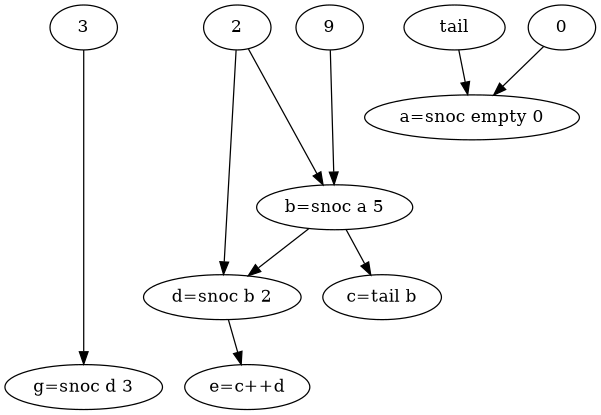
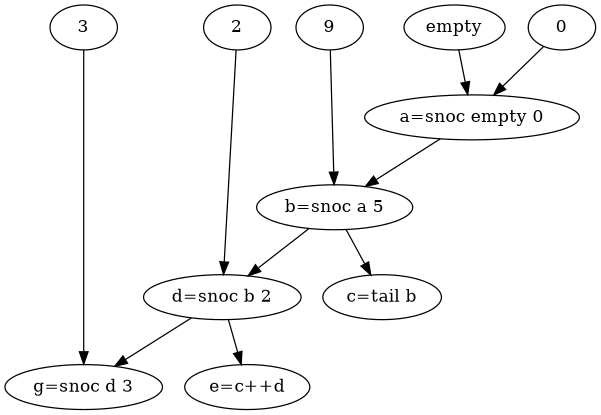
(455, 27) -> (455, 27)
(283, 111) -> (408, 159)
none -> (158, 339)
